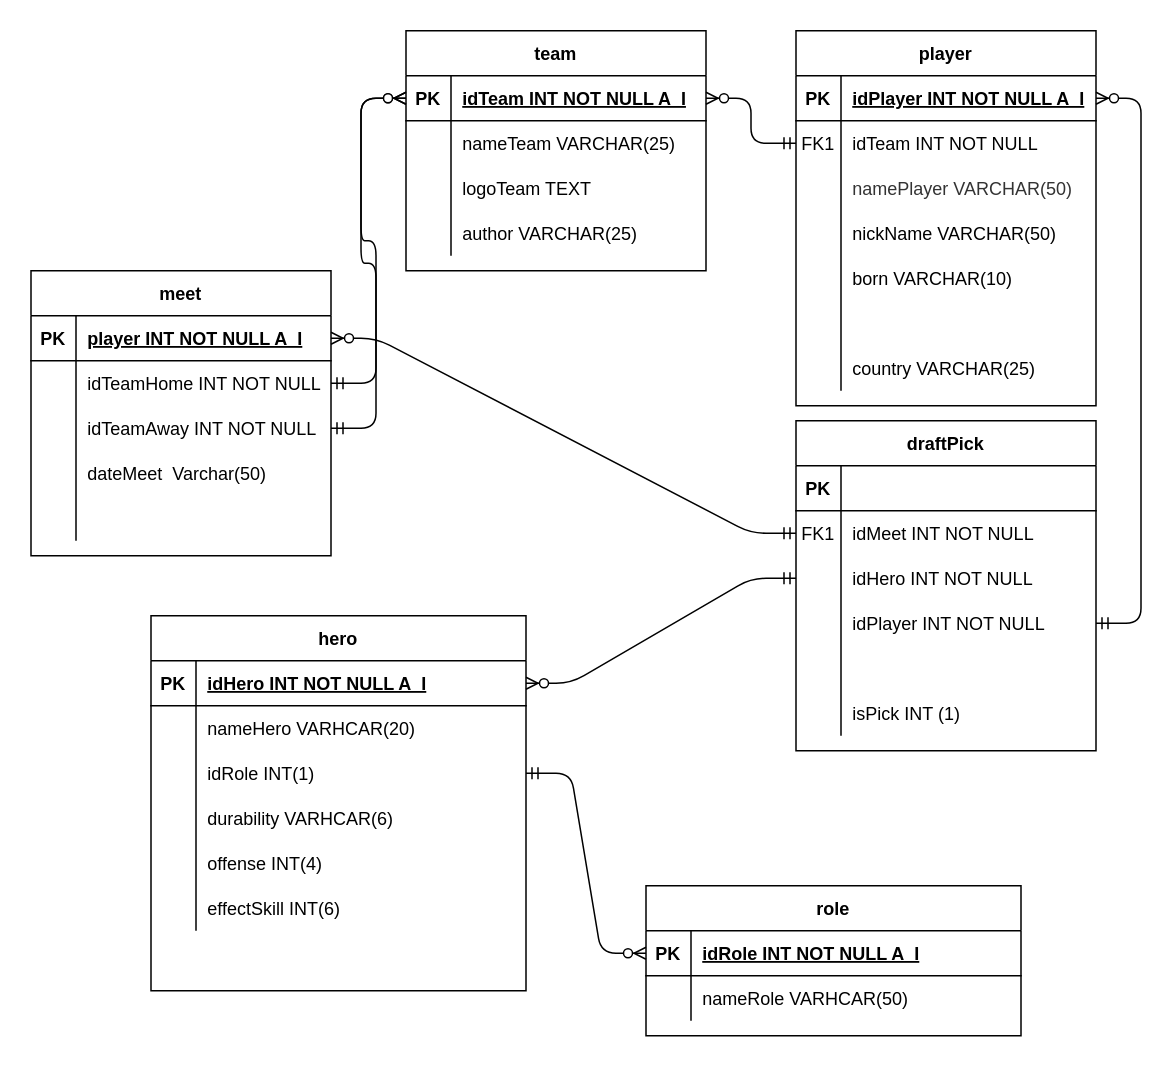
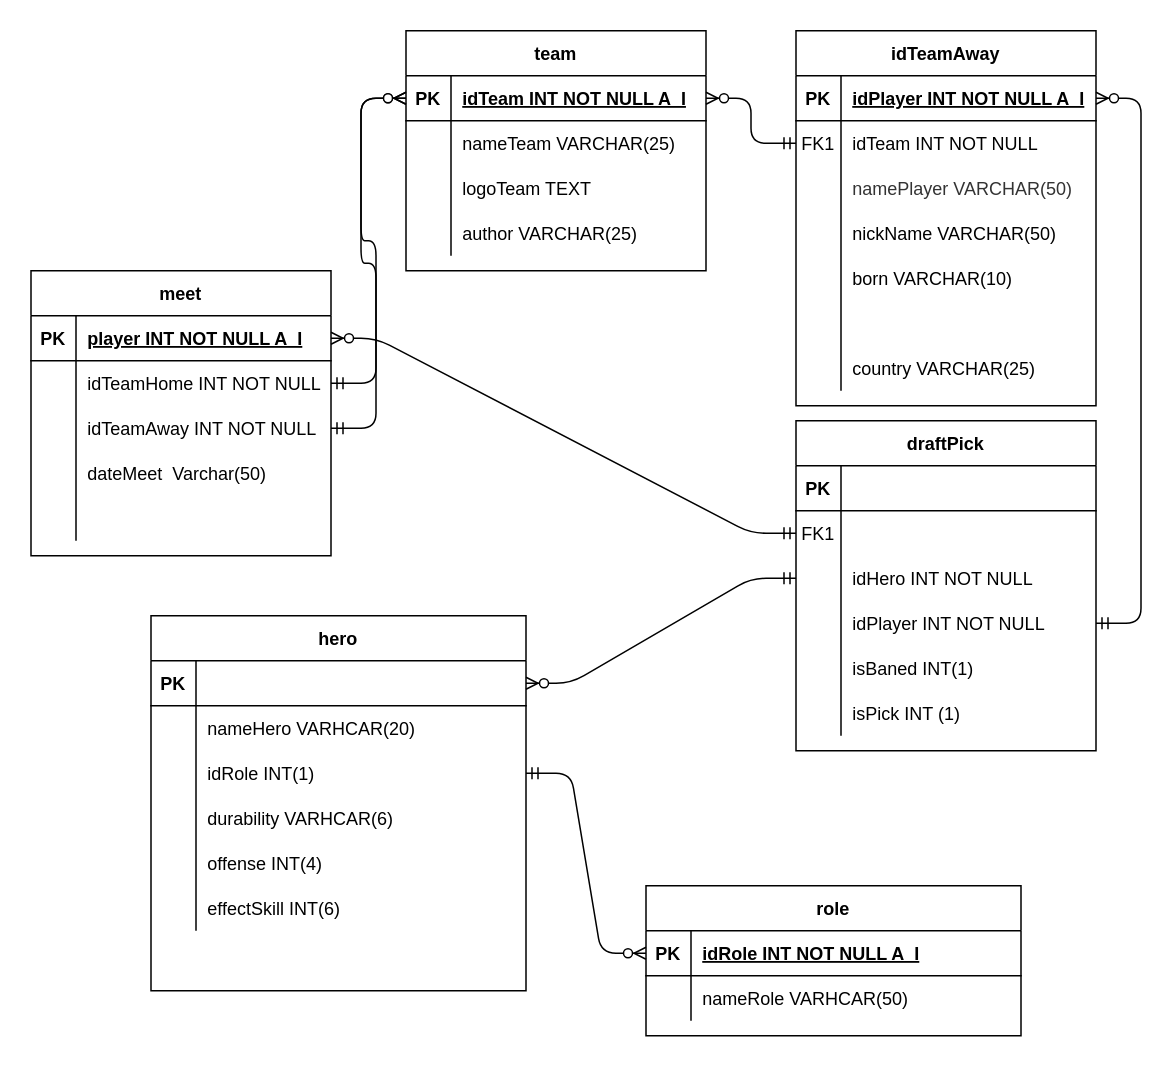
(945, 54) -> (945, 54)
(968, 533) -> none
none -> (968, 668)
(361, 683) -> none
